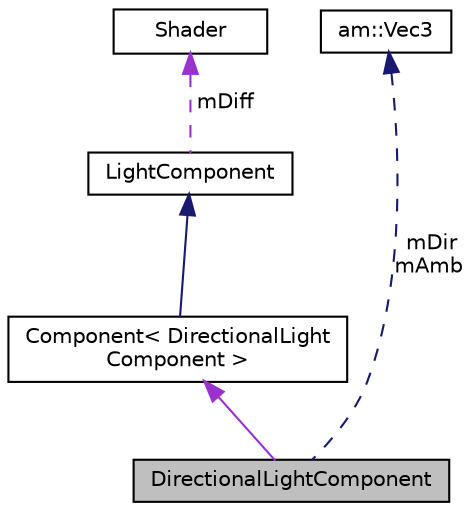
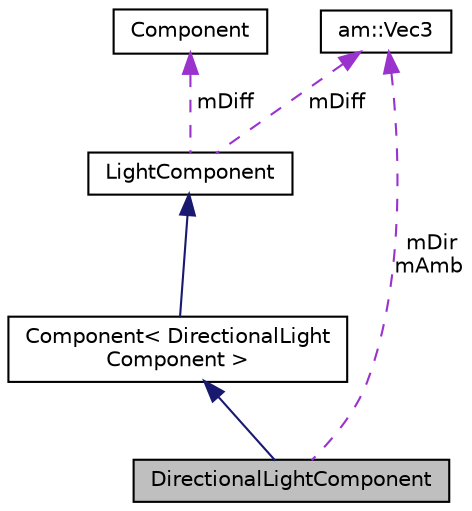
(190, 32) -> (190, 32)
none -> (280, 109)
(391, 277) -> (391, 277)
(247, 429) -> (247, 429)
